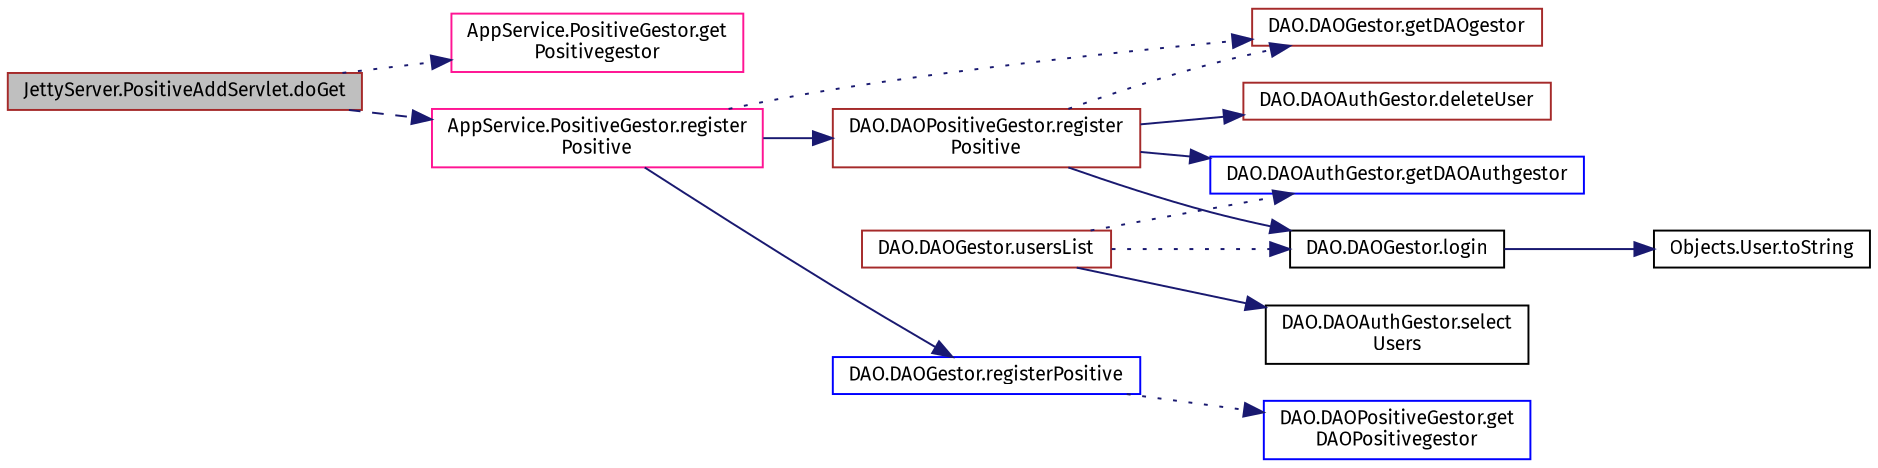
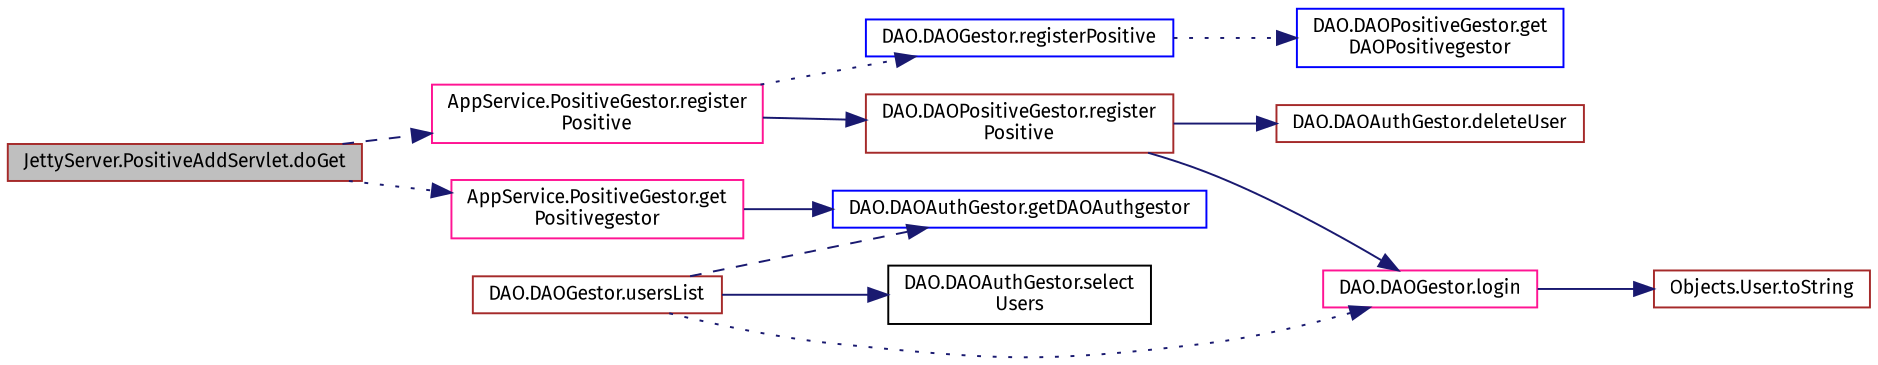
(1397, 27) -> none
(1165, 154) -> (778, 209)
(1173, 216) -> (799, 254)
(1397, 249) -> (1430, 289)
(1762, 249) -> (1762, 289)
(789, 259) -> (828, 72)
